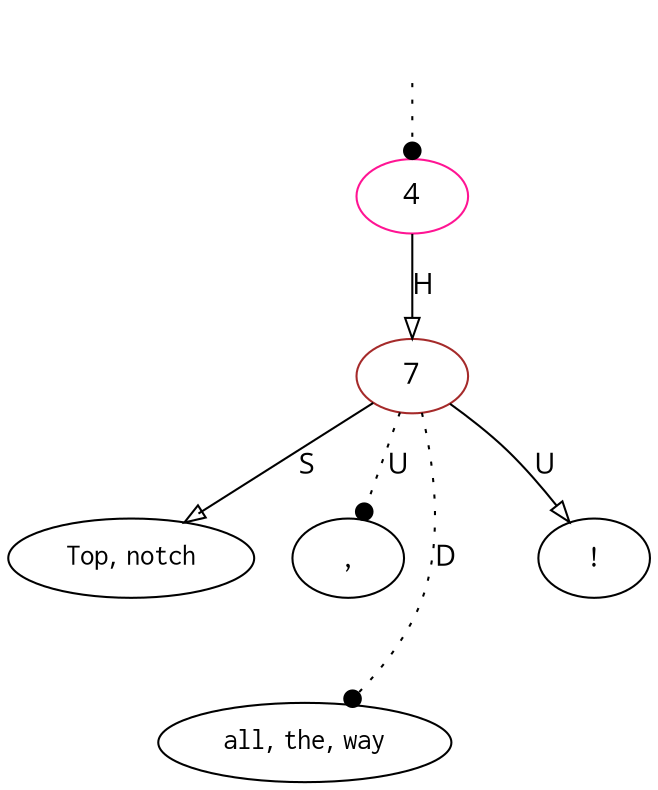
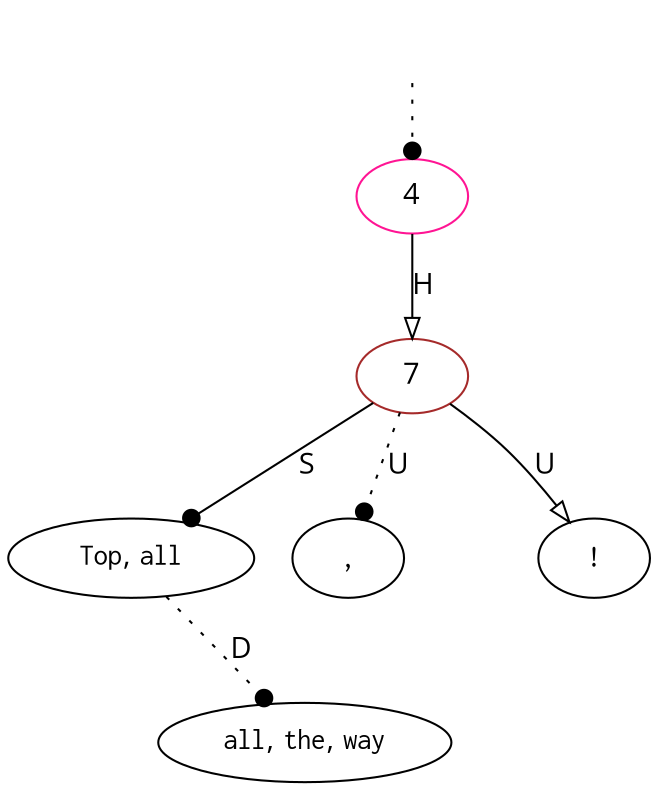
(286, 458) -> (286, 458)
(161, 556) -> (161, 556)
(431, 563) -> (212, 644)
